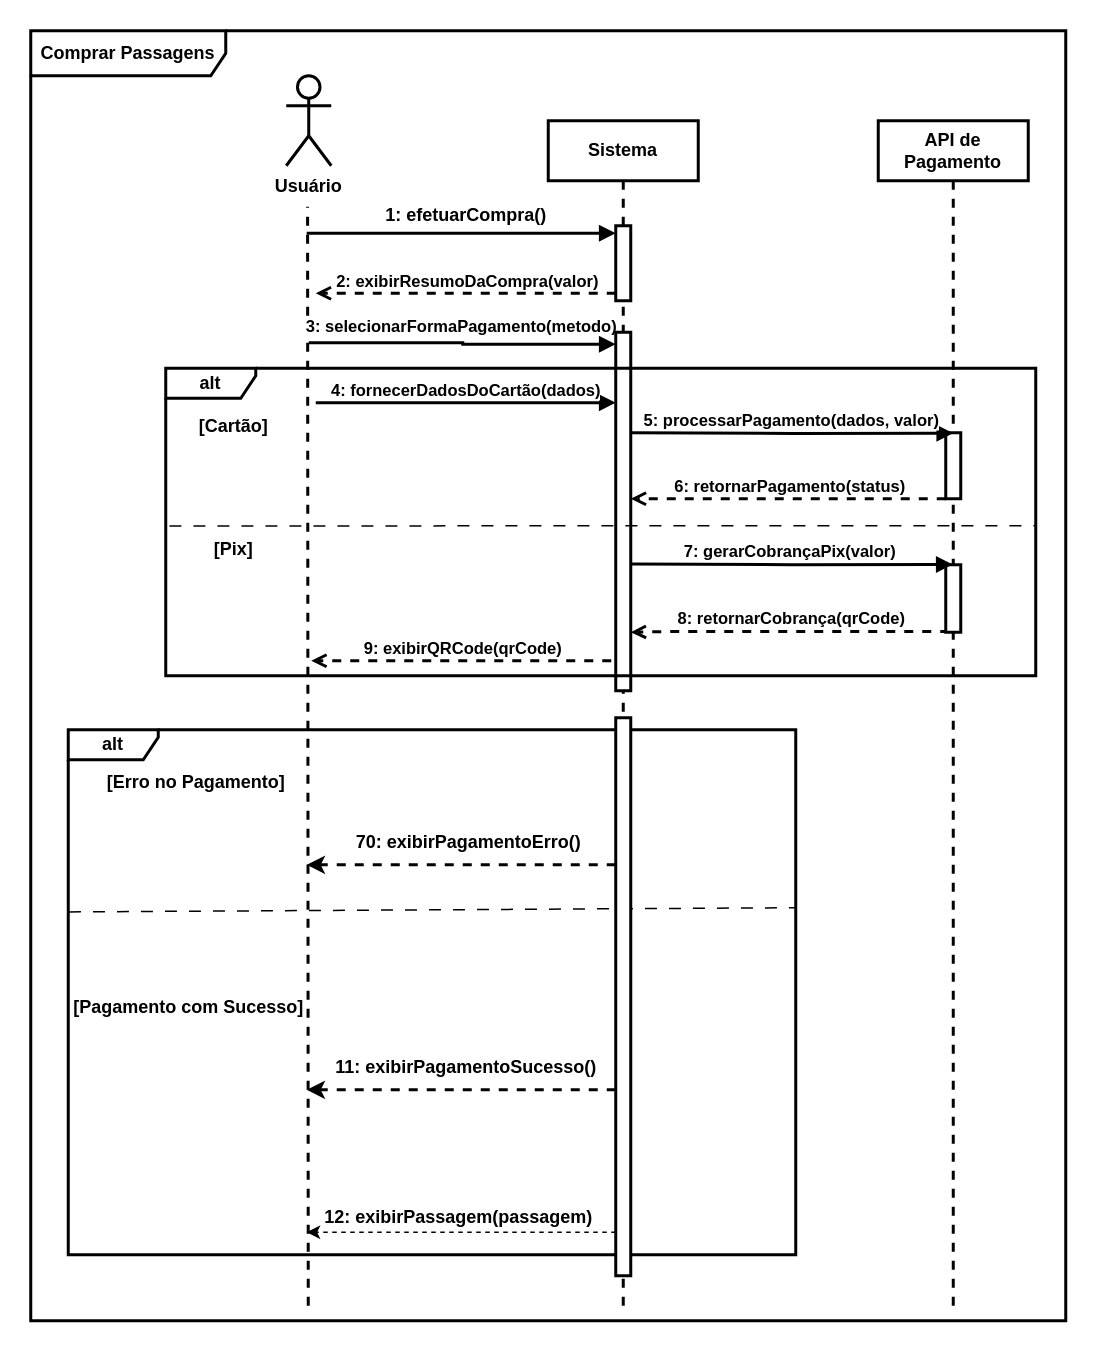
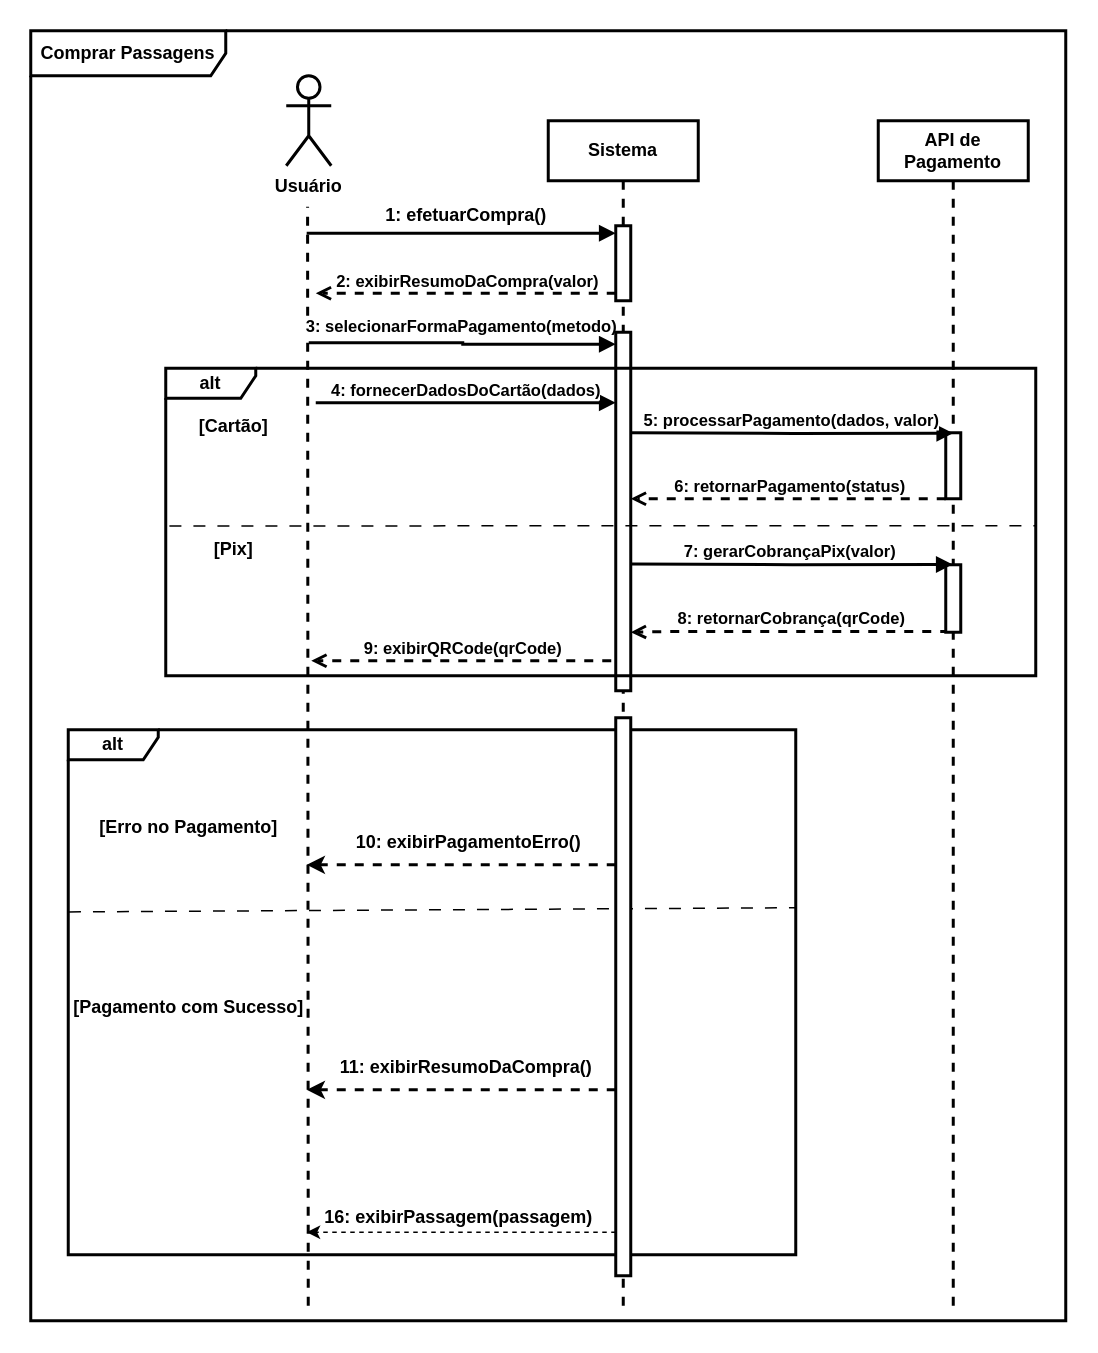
(196, 782) -> (188, 827)
(467, 842) -> (467, 842)
(467, 1067) -> (467, 1067)
(459, 1217) -> (459, 1217)
